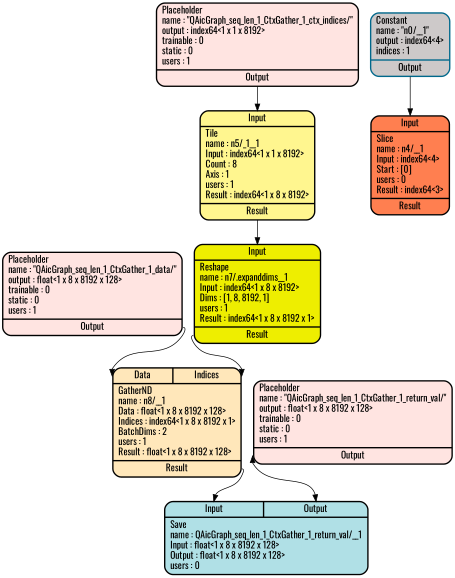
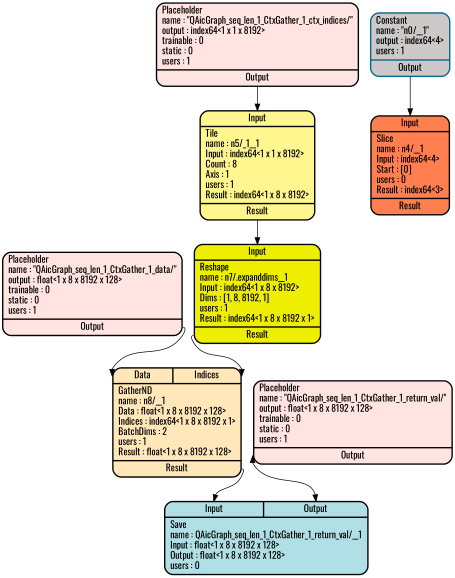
(393, 51) -> (390, 51)
